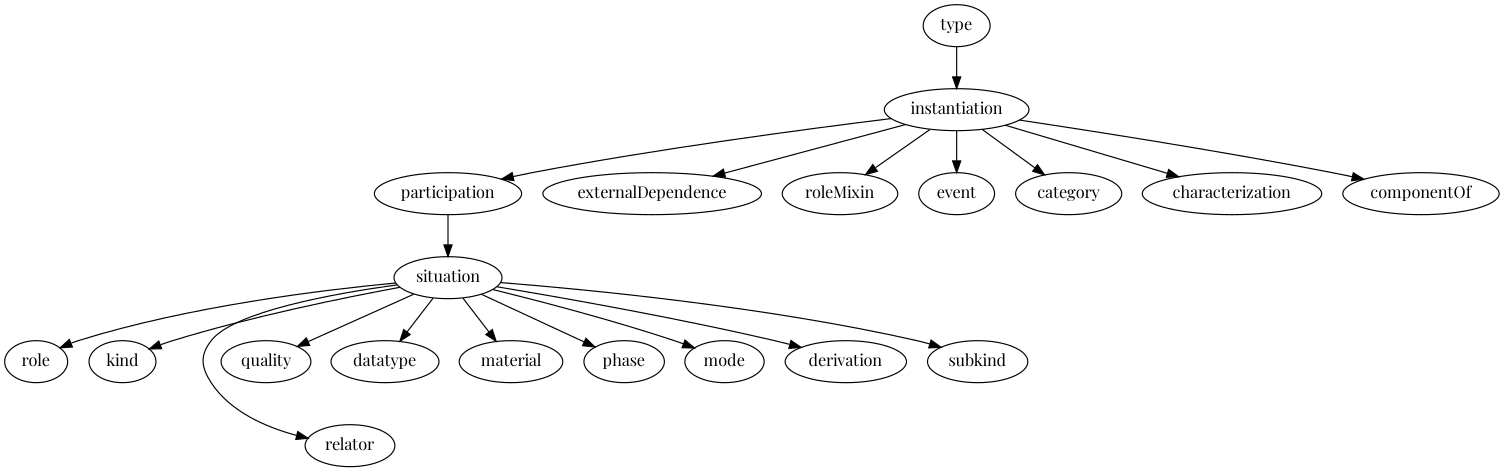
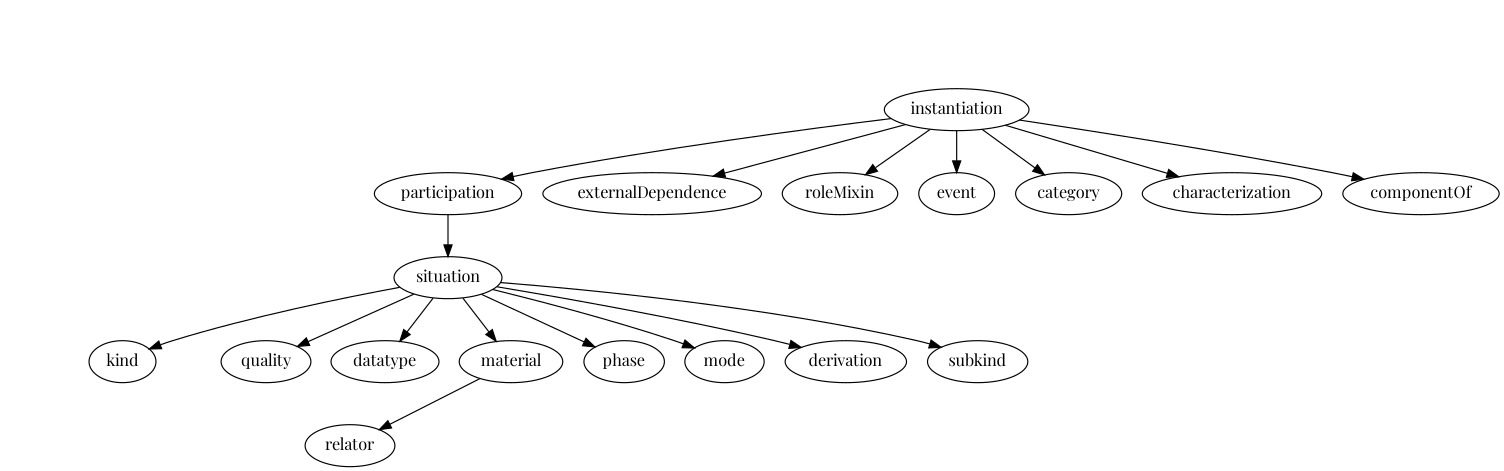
(957, 26) -> none
(216, 336) -> (435, 401)
(36, 362) -> none
